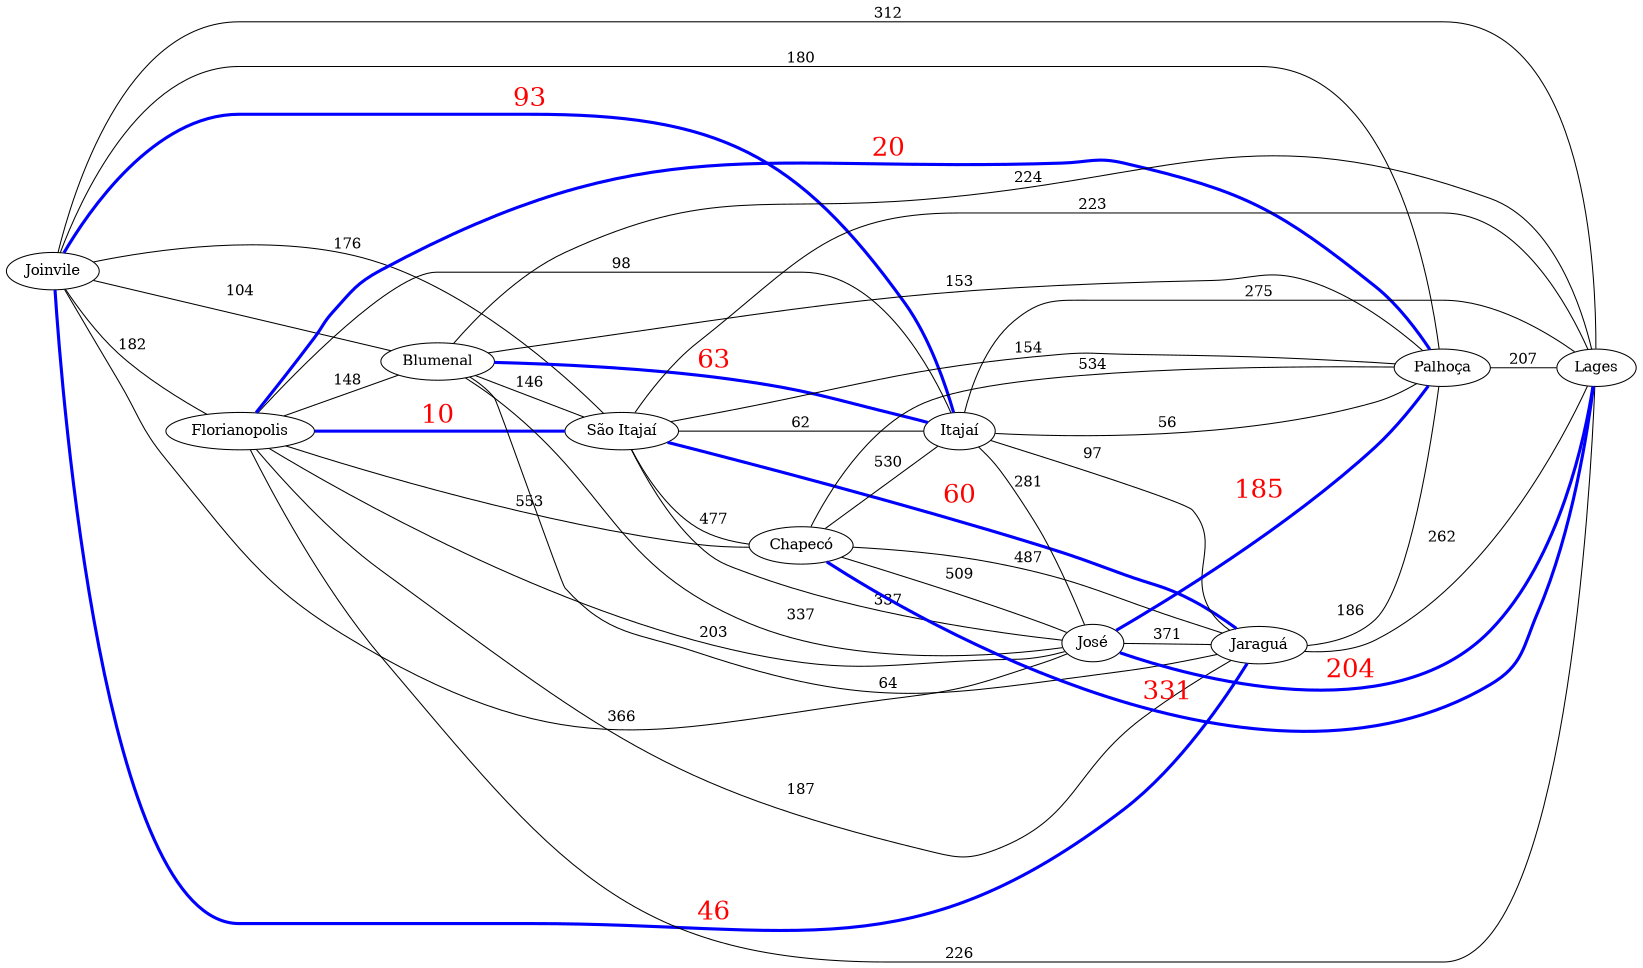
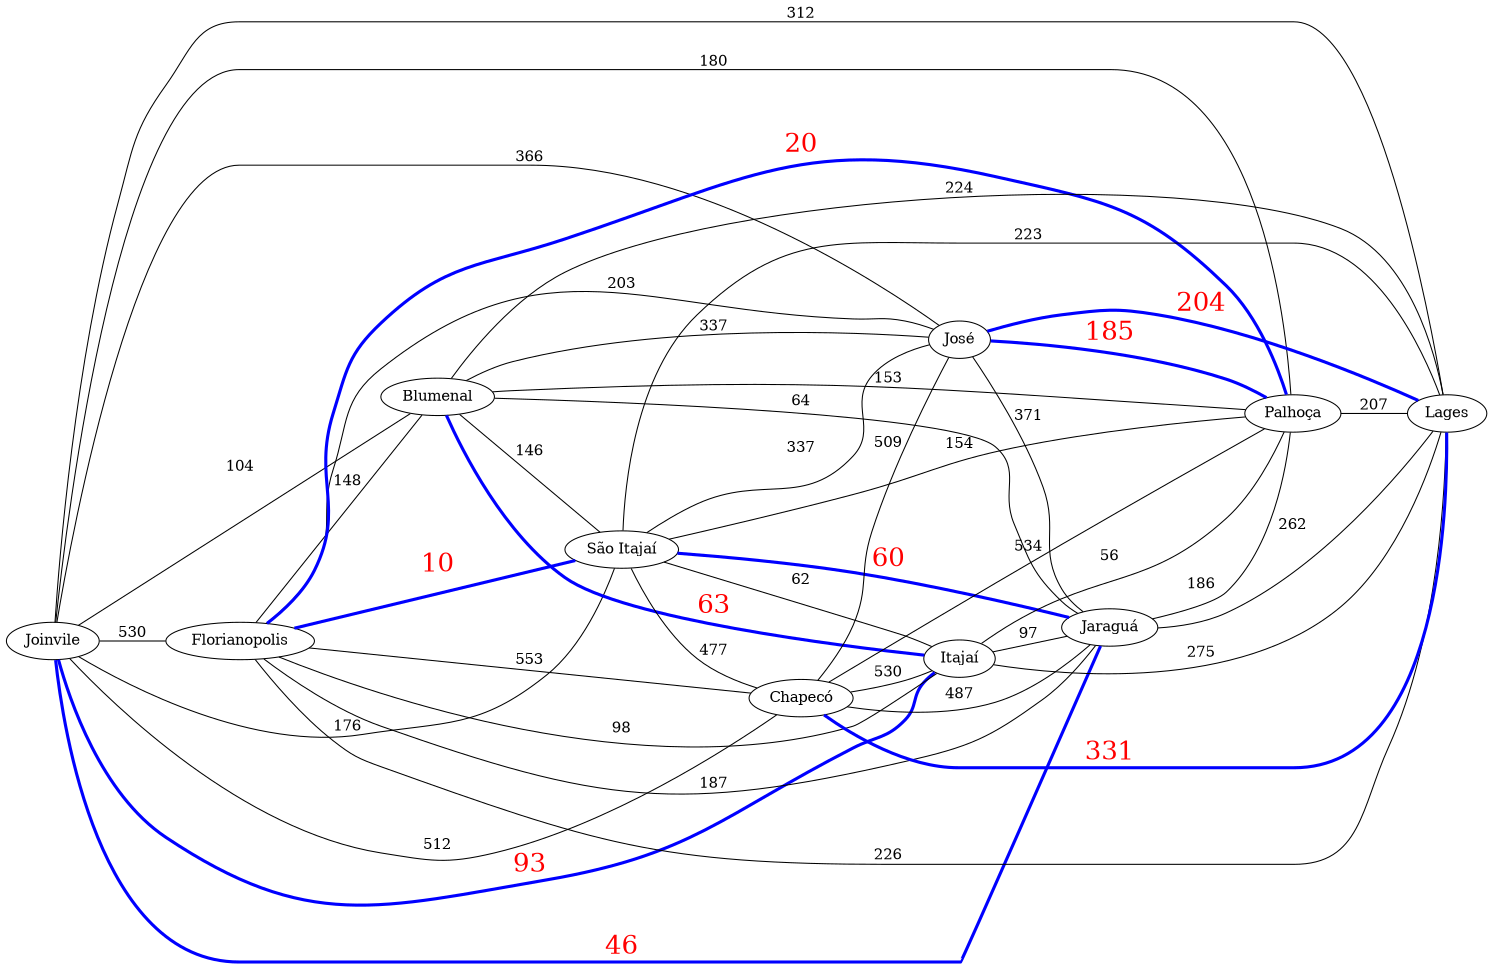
(133, 345) -> (133, 633)
(1040, 531) -> none
none -> (409, 857)
